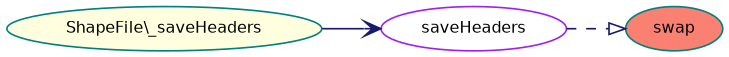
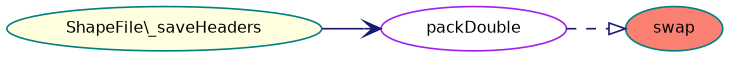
(474, 29) -> (474, 29)
